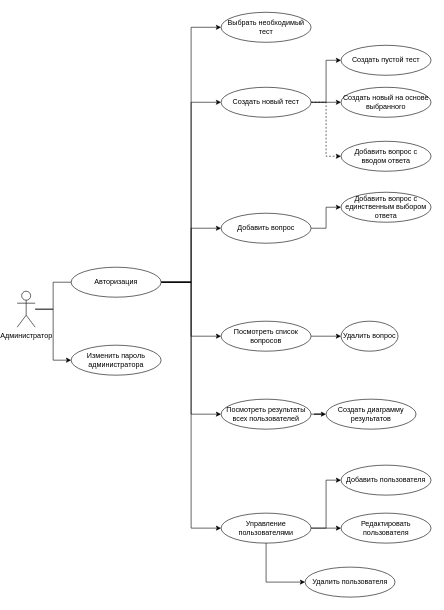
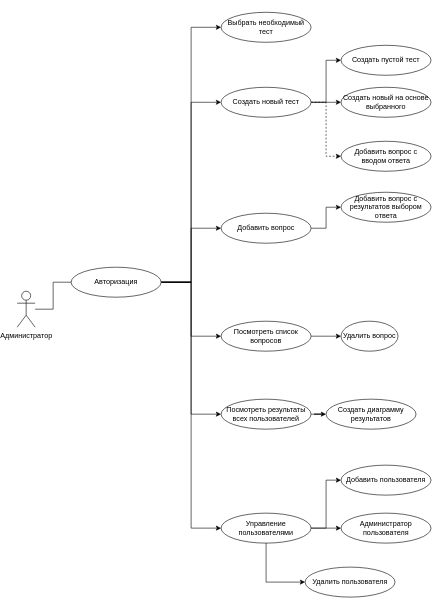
(386, 207) -> (386, 207)
(65, 360) -> none
(116, 360) -> none
(386, 528) -> (386, 528)
